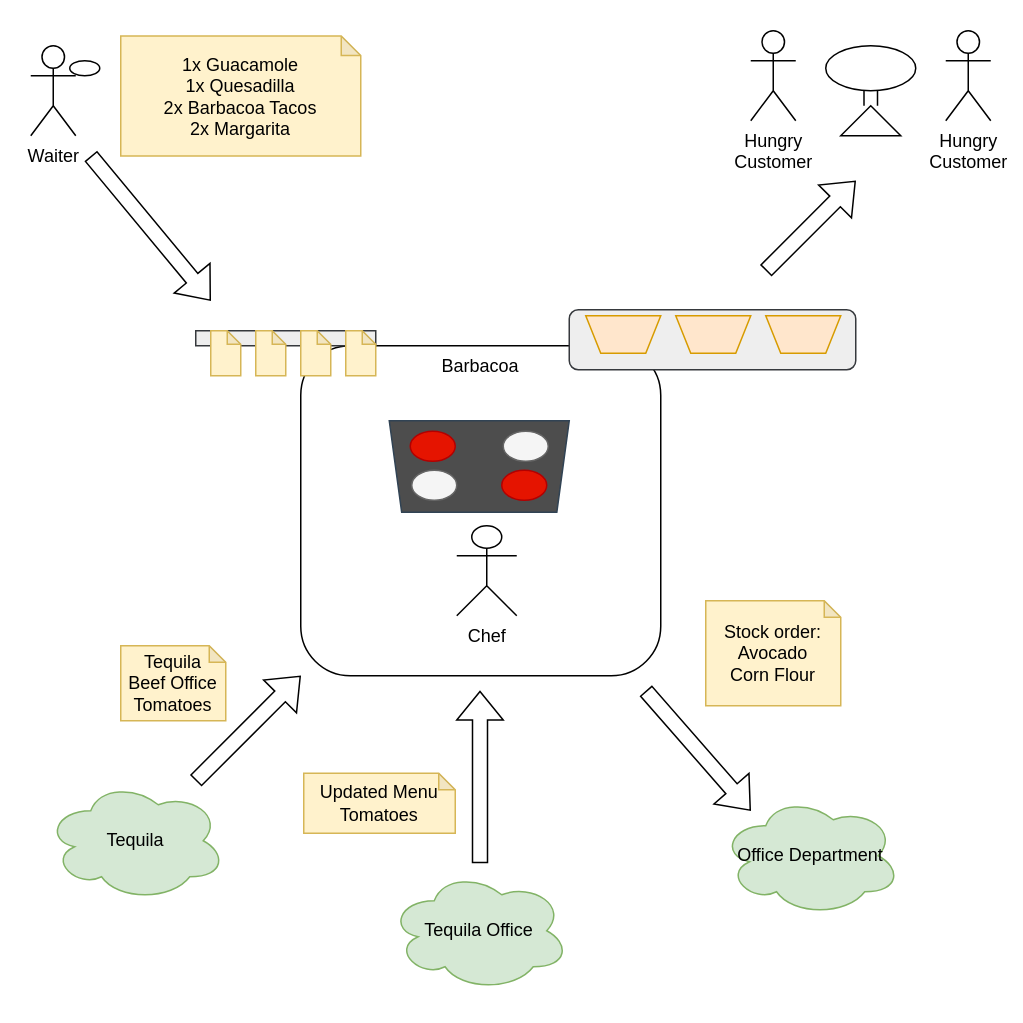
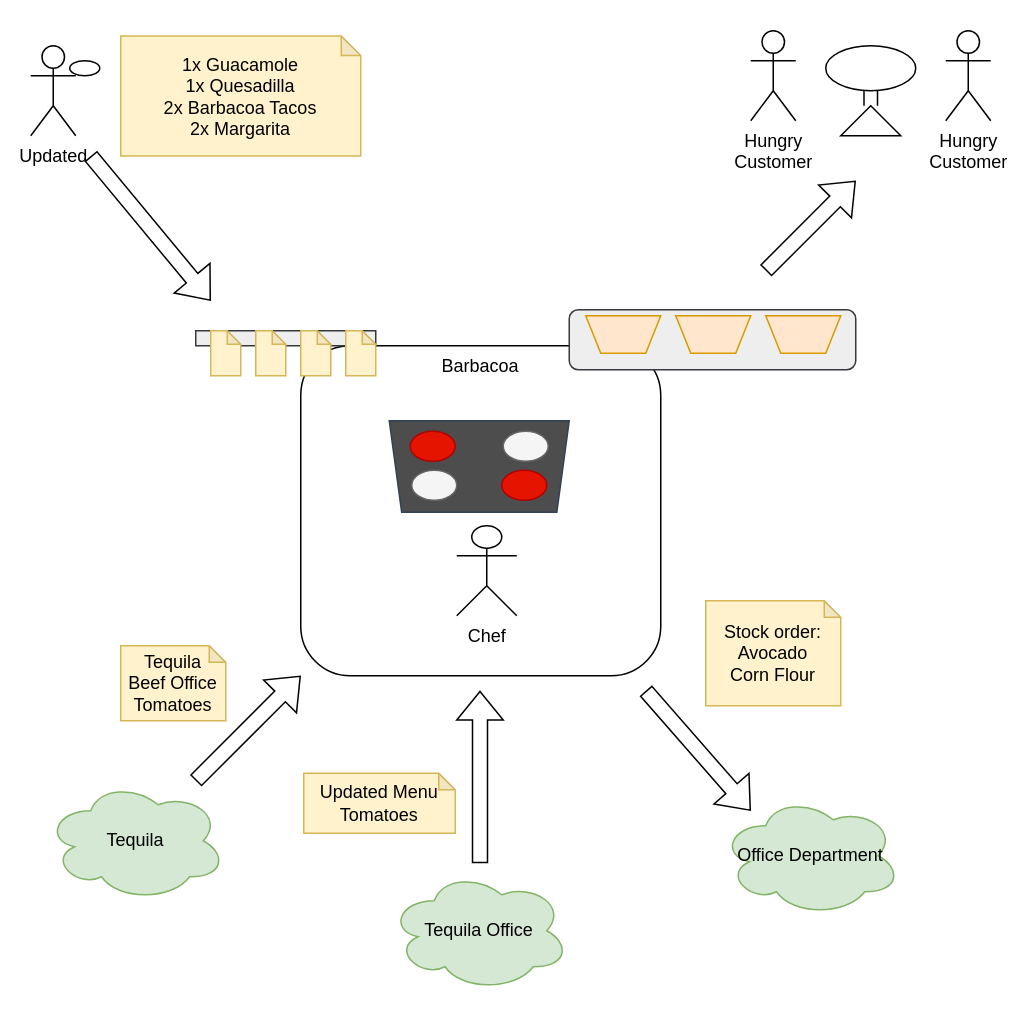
(54, 157) -> (54, 157)
